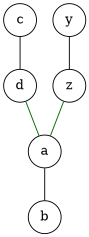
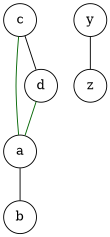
(57, 119) -> (16, 86)
